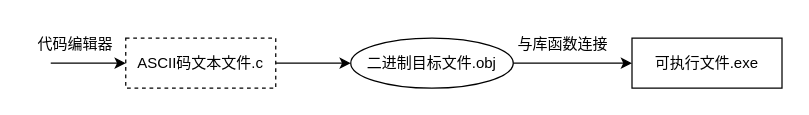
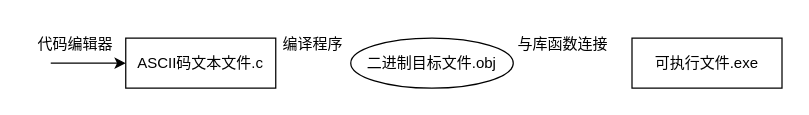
none -> (313, 44)
(201, 63) -> (201, 63)
(309, 63) -> none
(569, 63) -> none
